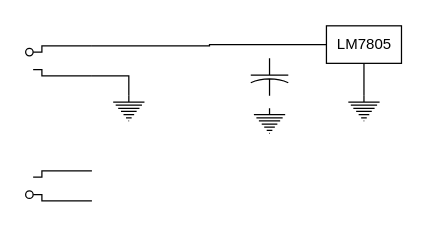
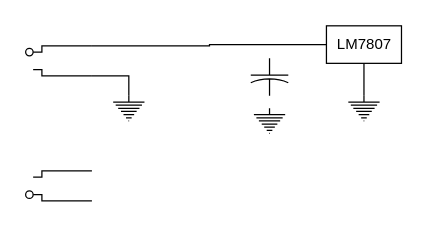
(364, 44) -> (364, 44)
